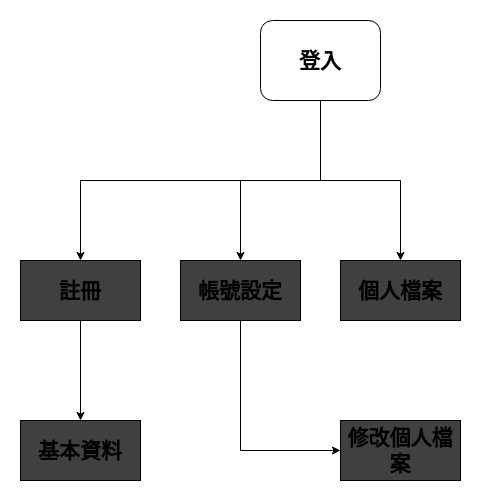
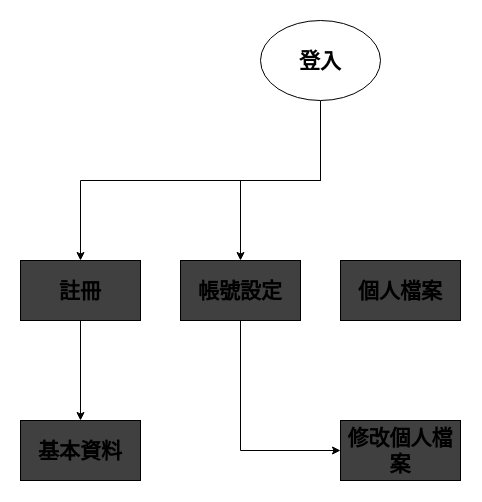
(321, 61) -> (321, 61)
(398, 181) -> none
